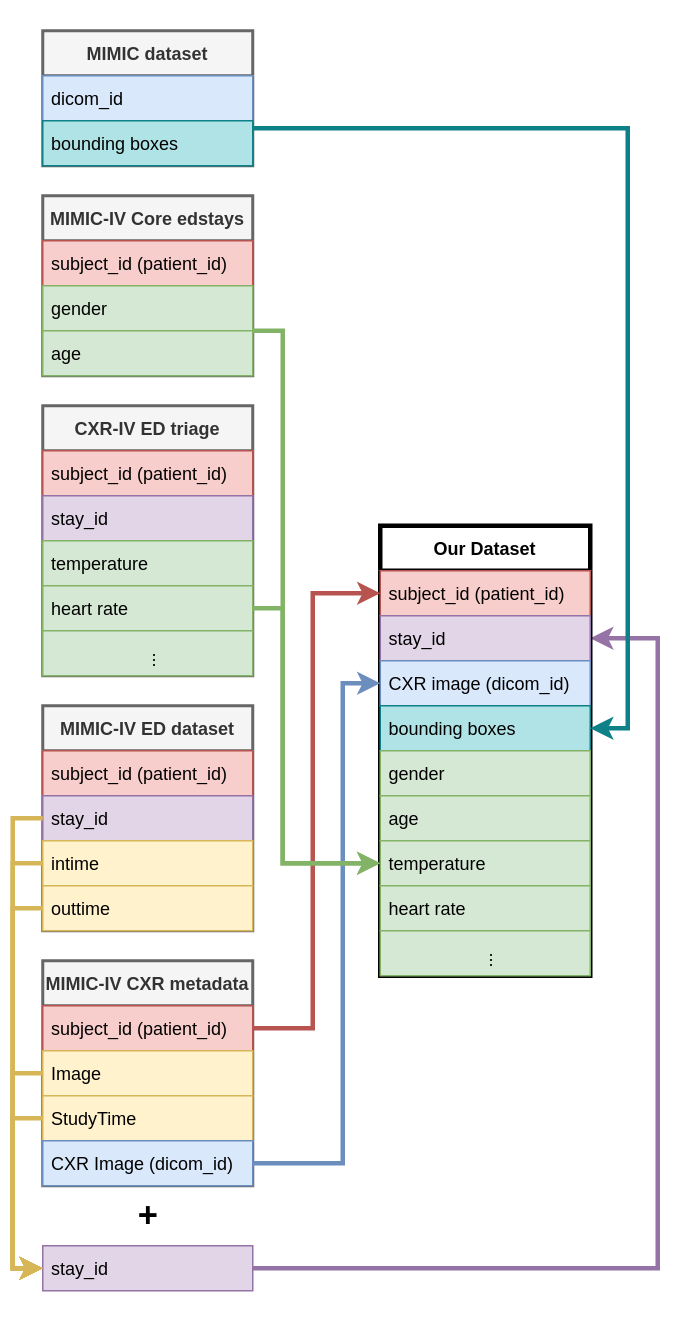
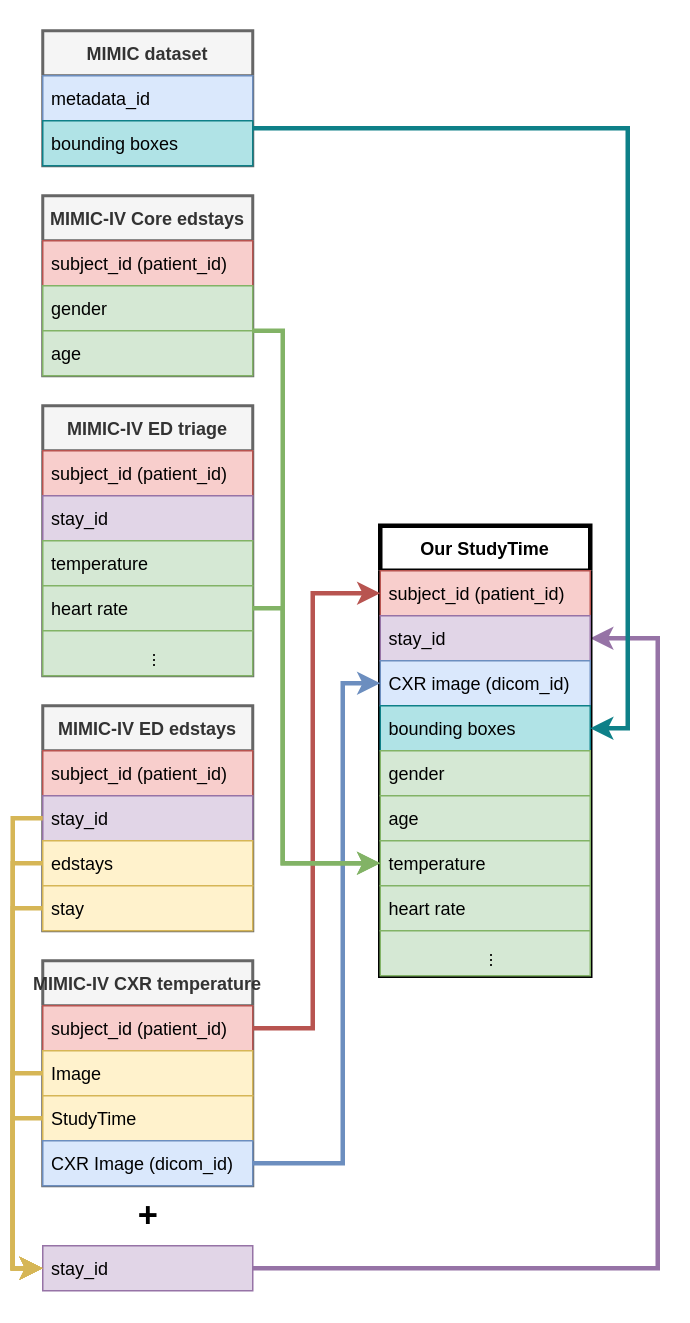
(87, 99) -> (104, 99)
(147, 429) -> (147, 429)
(485, 549) -> (485, 549)
(147, 729) -> (147, 729)
(77, 864) -> (86, 864)
(84, 909) -> (71, 909)
(147, 984) -> (147, 984)
